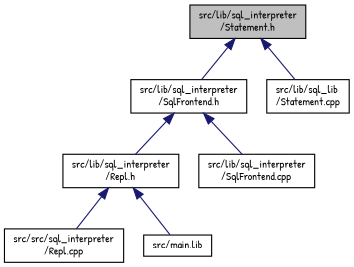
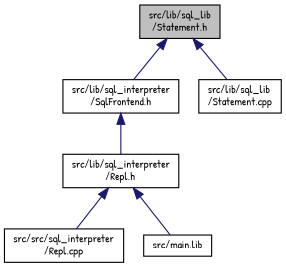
(248, 22) -> (180, 22)
(257, 171) -> none
